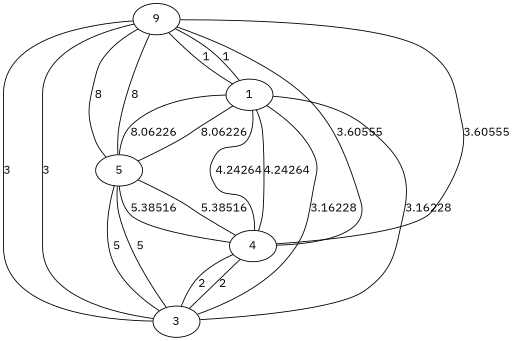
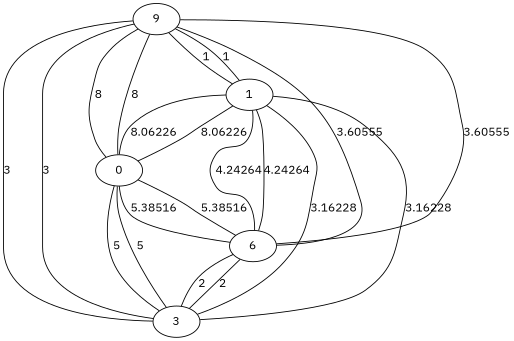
(119, 170) -> (119, 170)
(253, 246) -> (253, 246)
